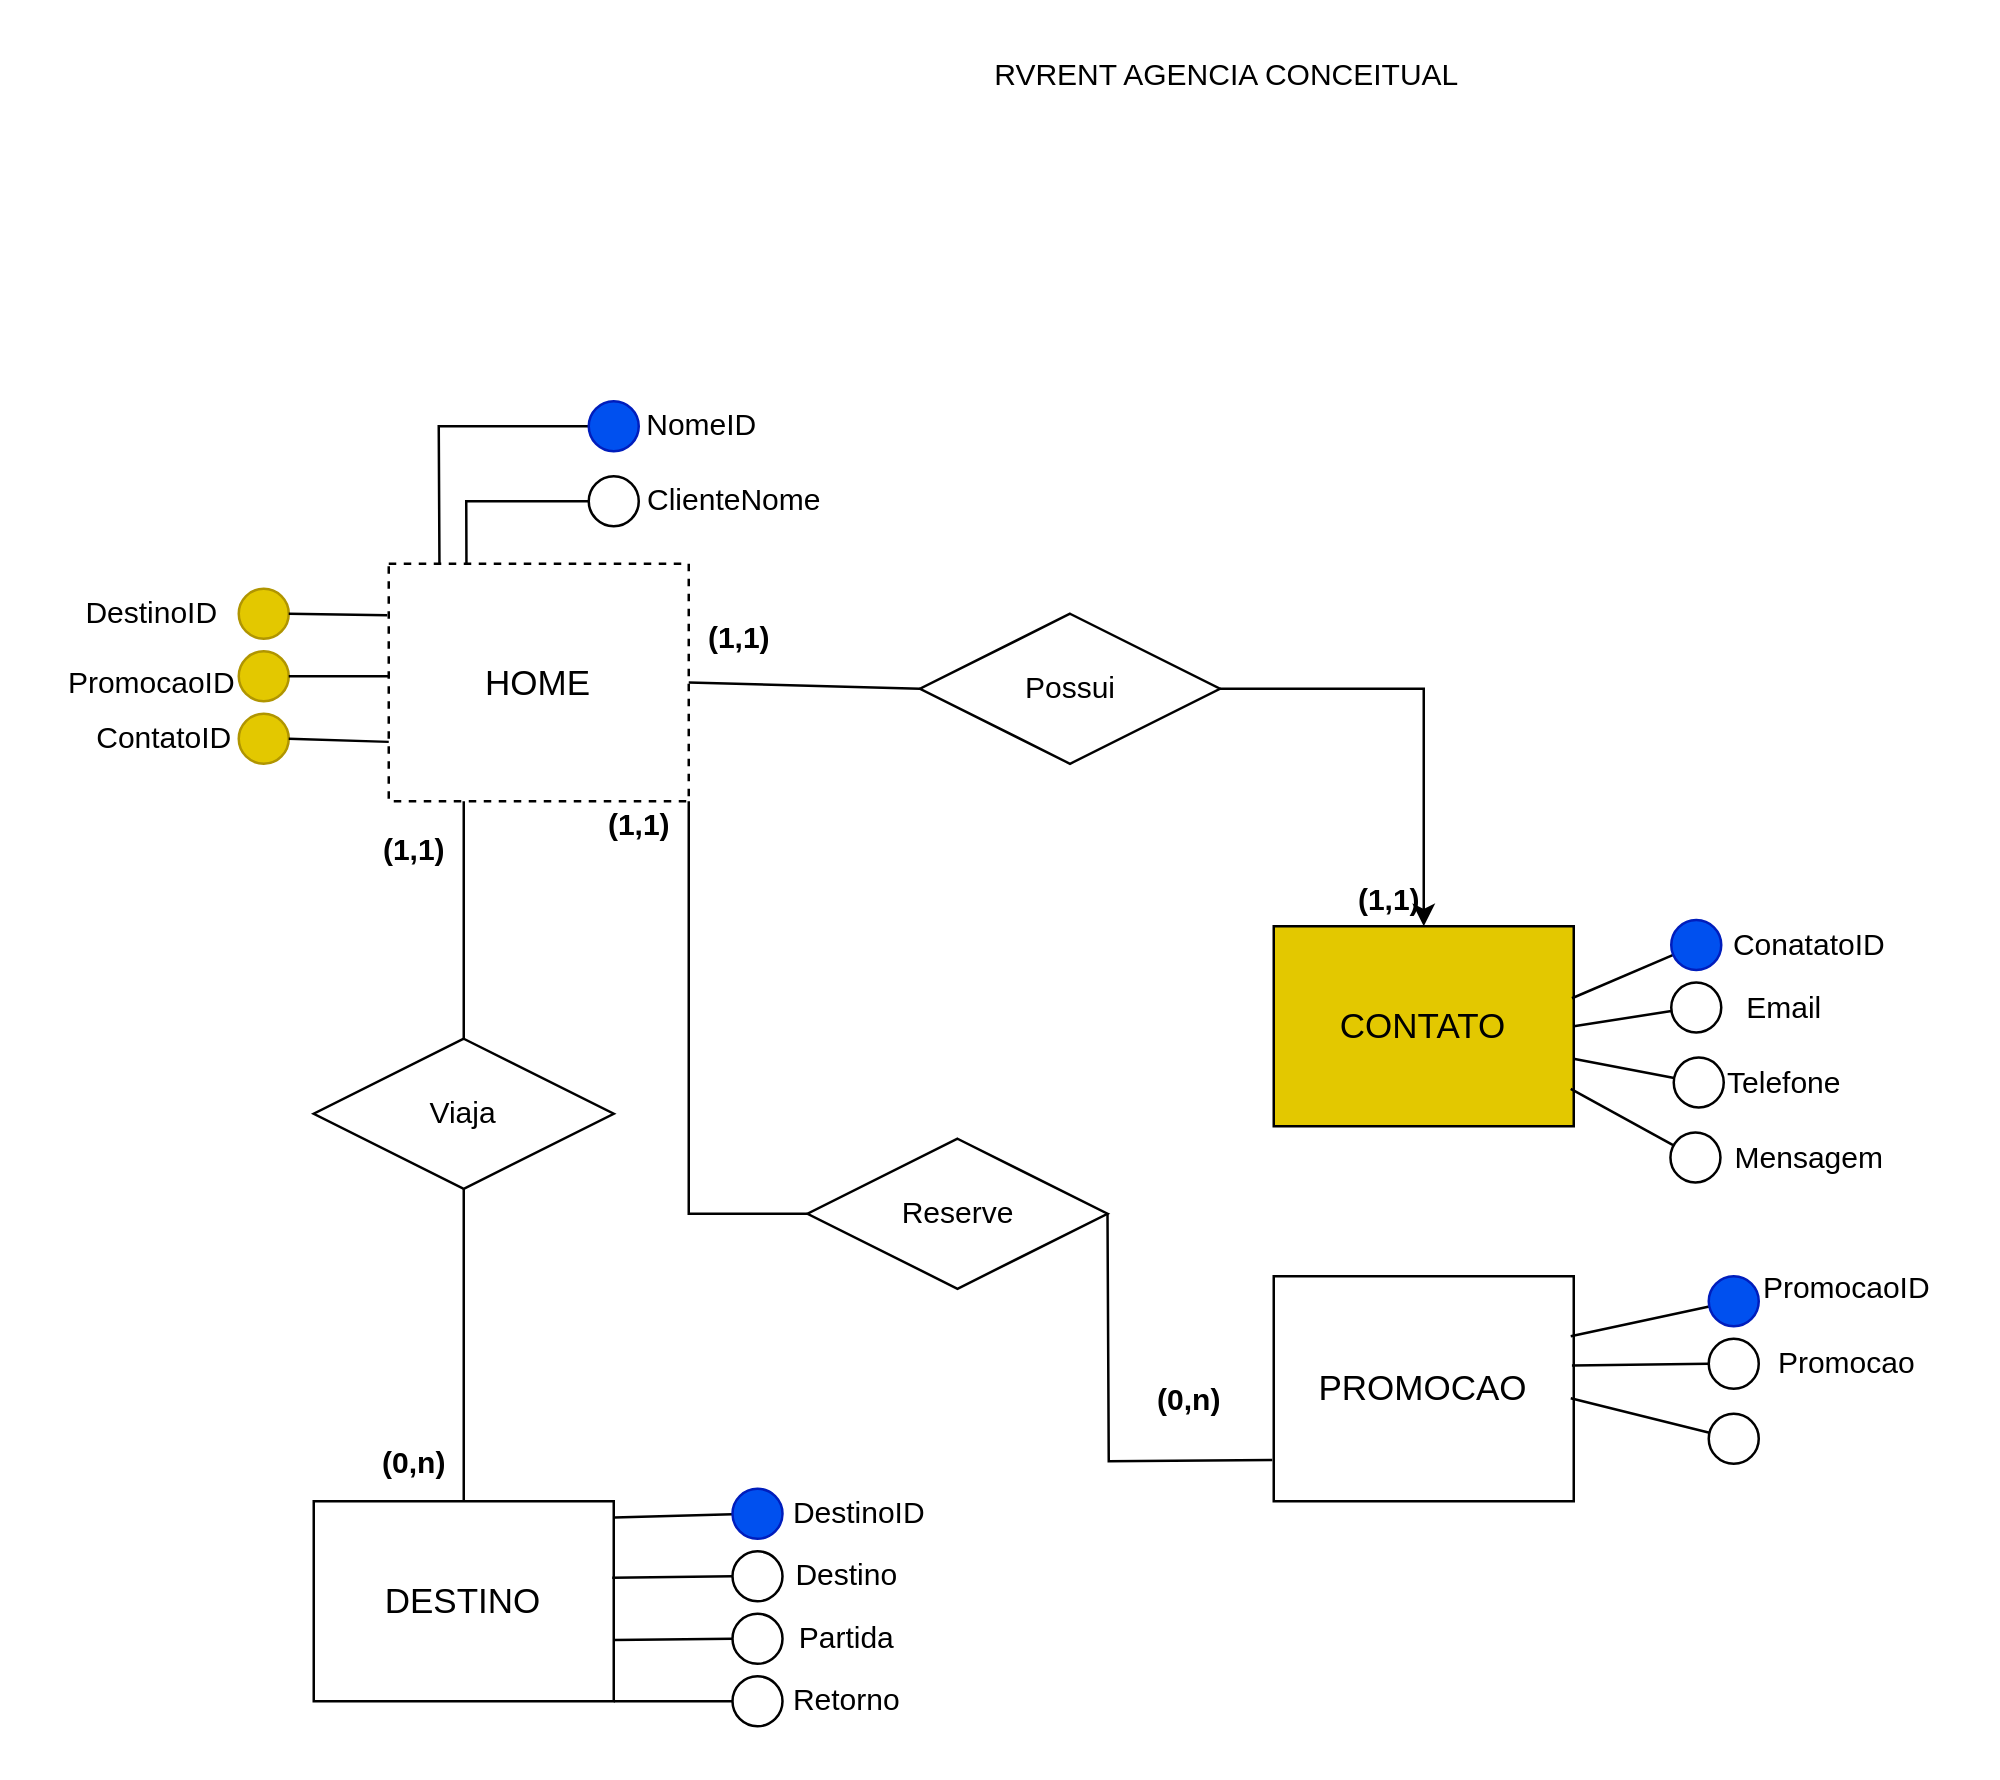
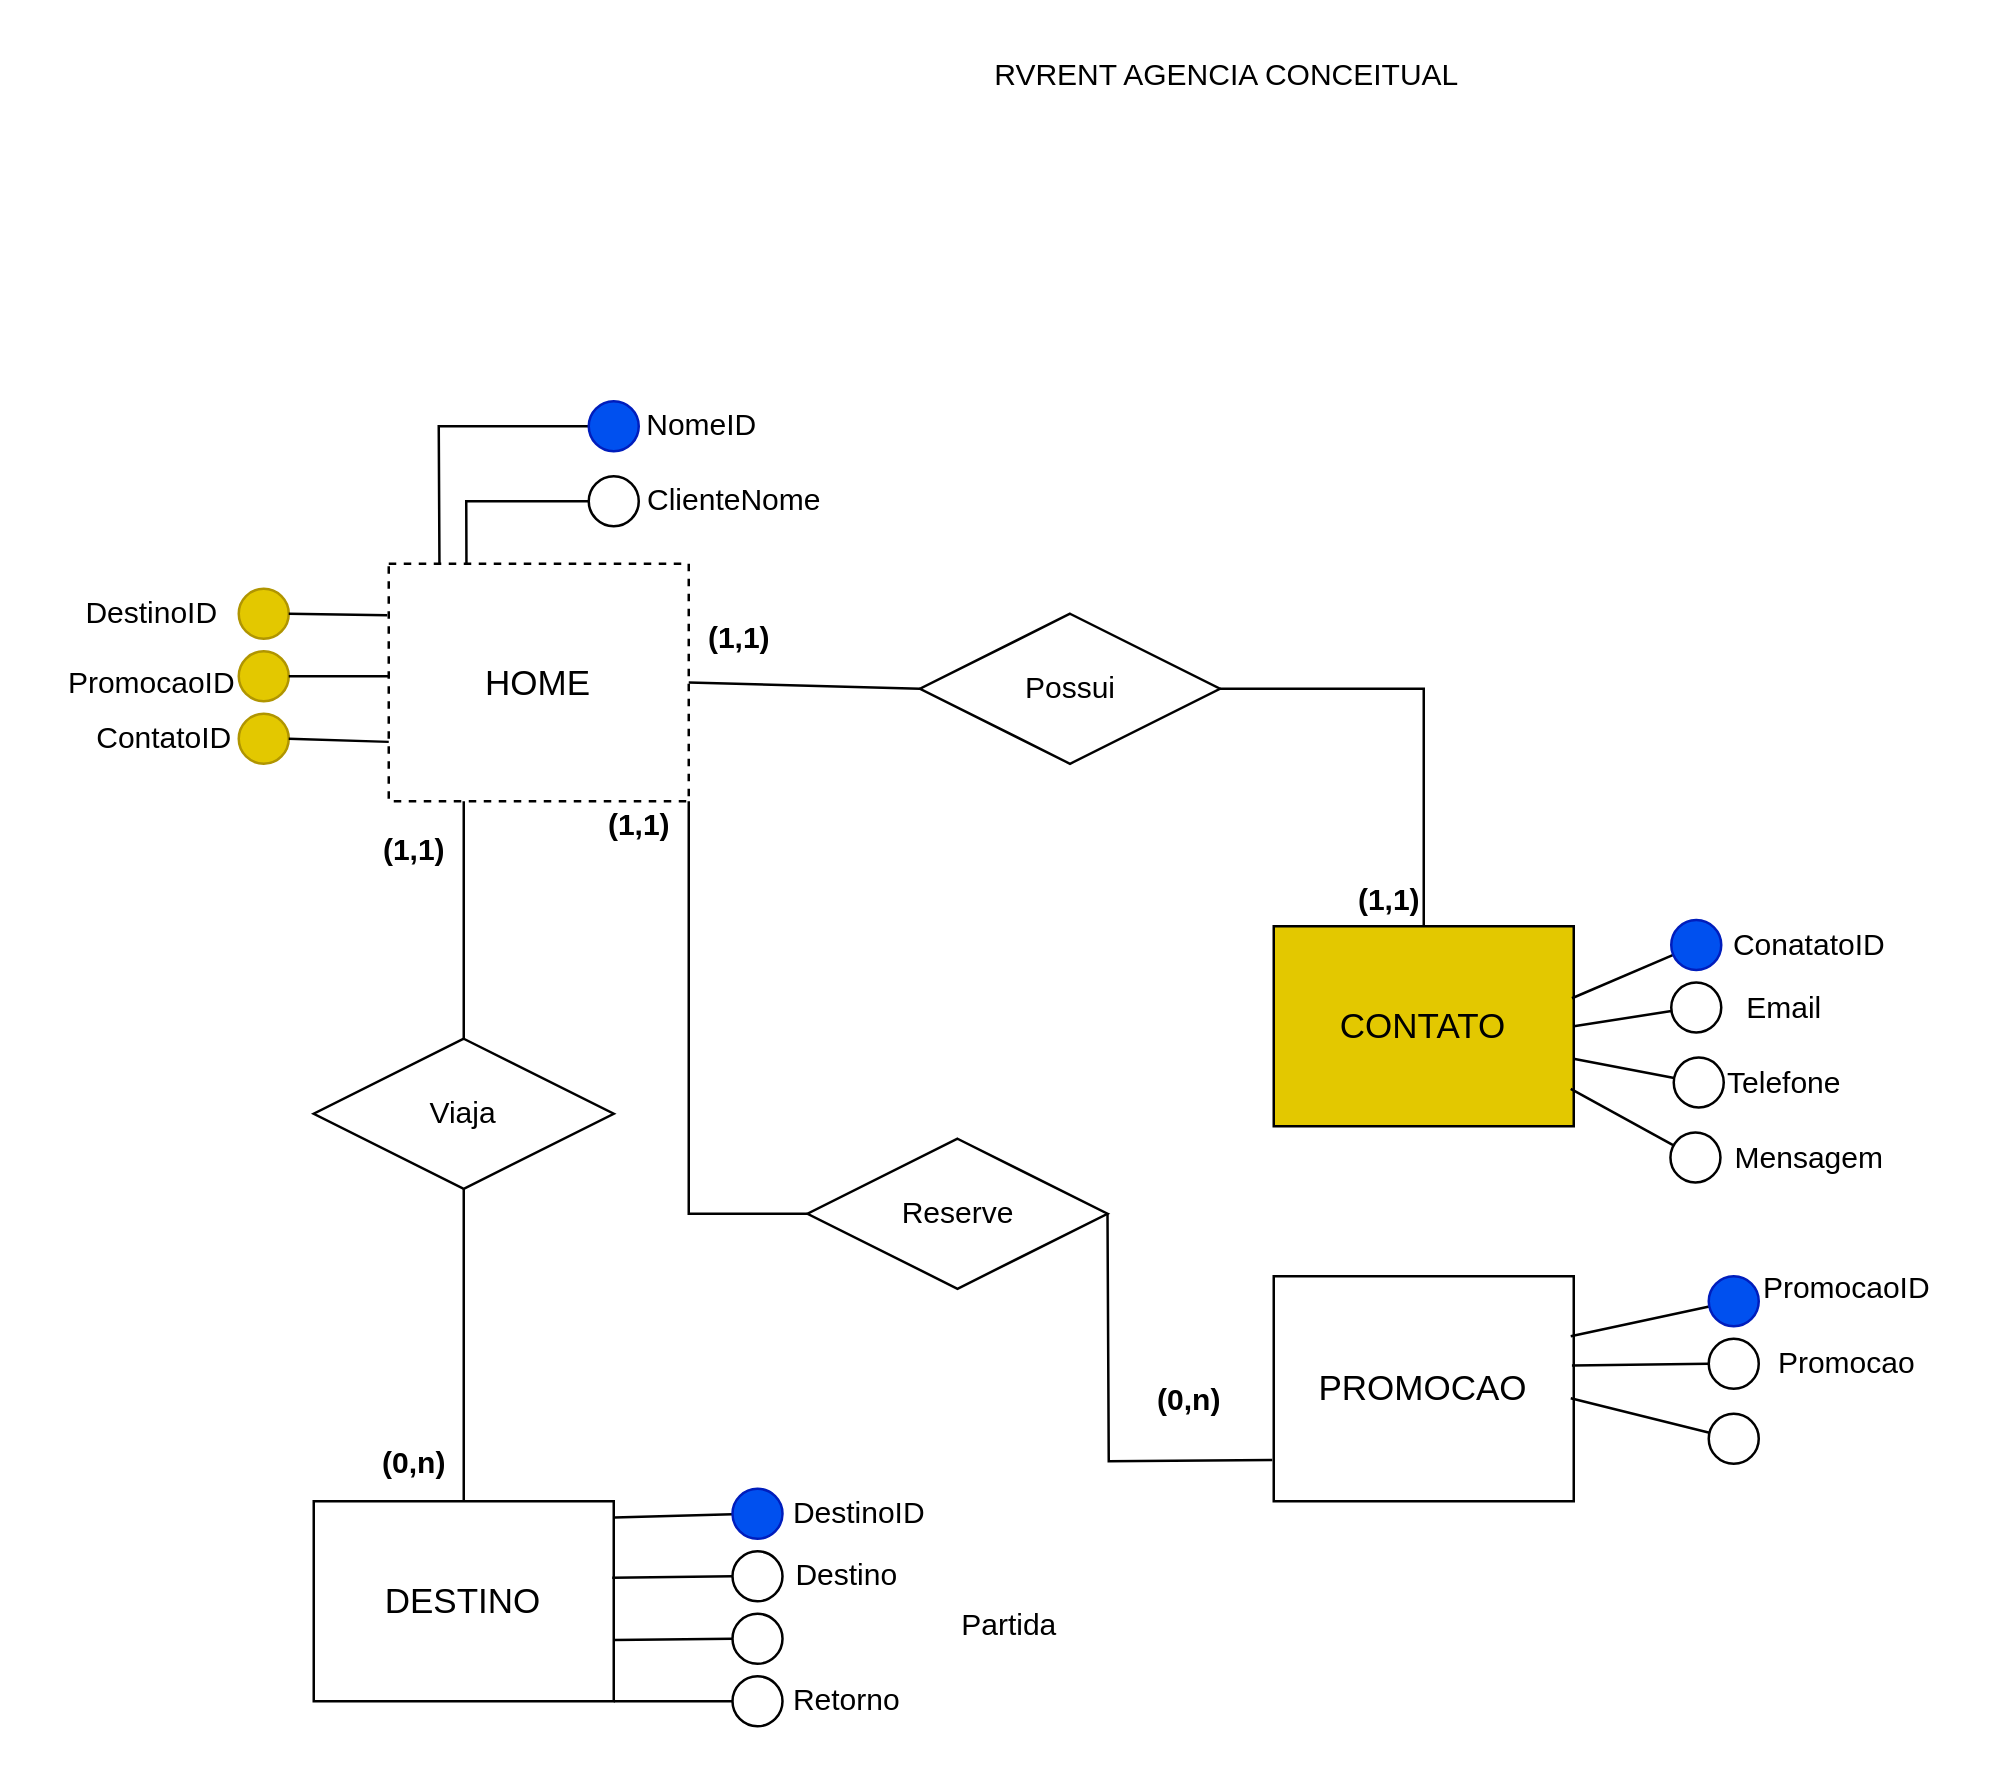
(1424, 908) -> (1424, 915)
(845, 1639) -> (1008, 1626)
